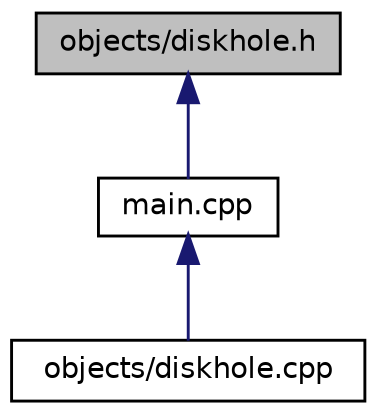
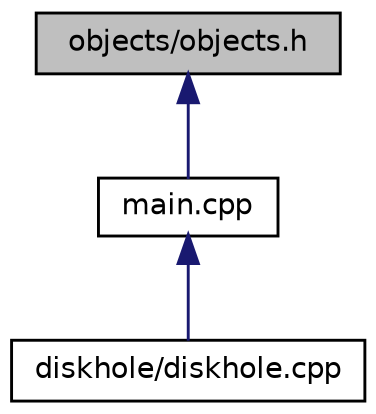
(188, 43) -> (188, 43)
(188, 371) -> (188, 371)
